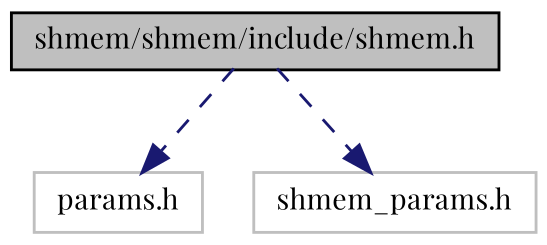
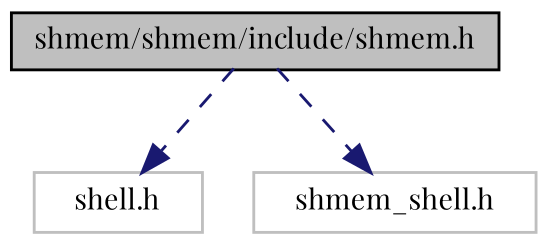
(118, 202) -> (118, 202)
(395, 202) -> (395, 202)
